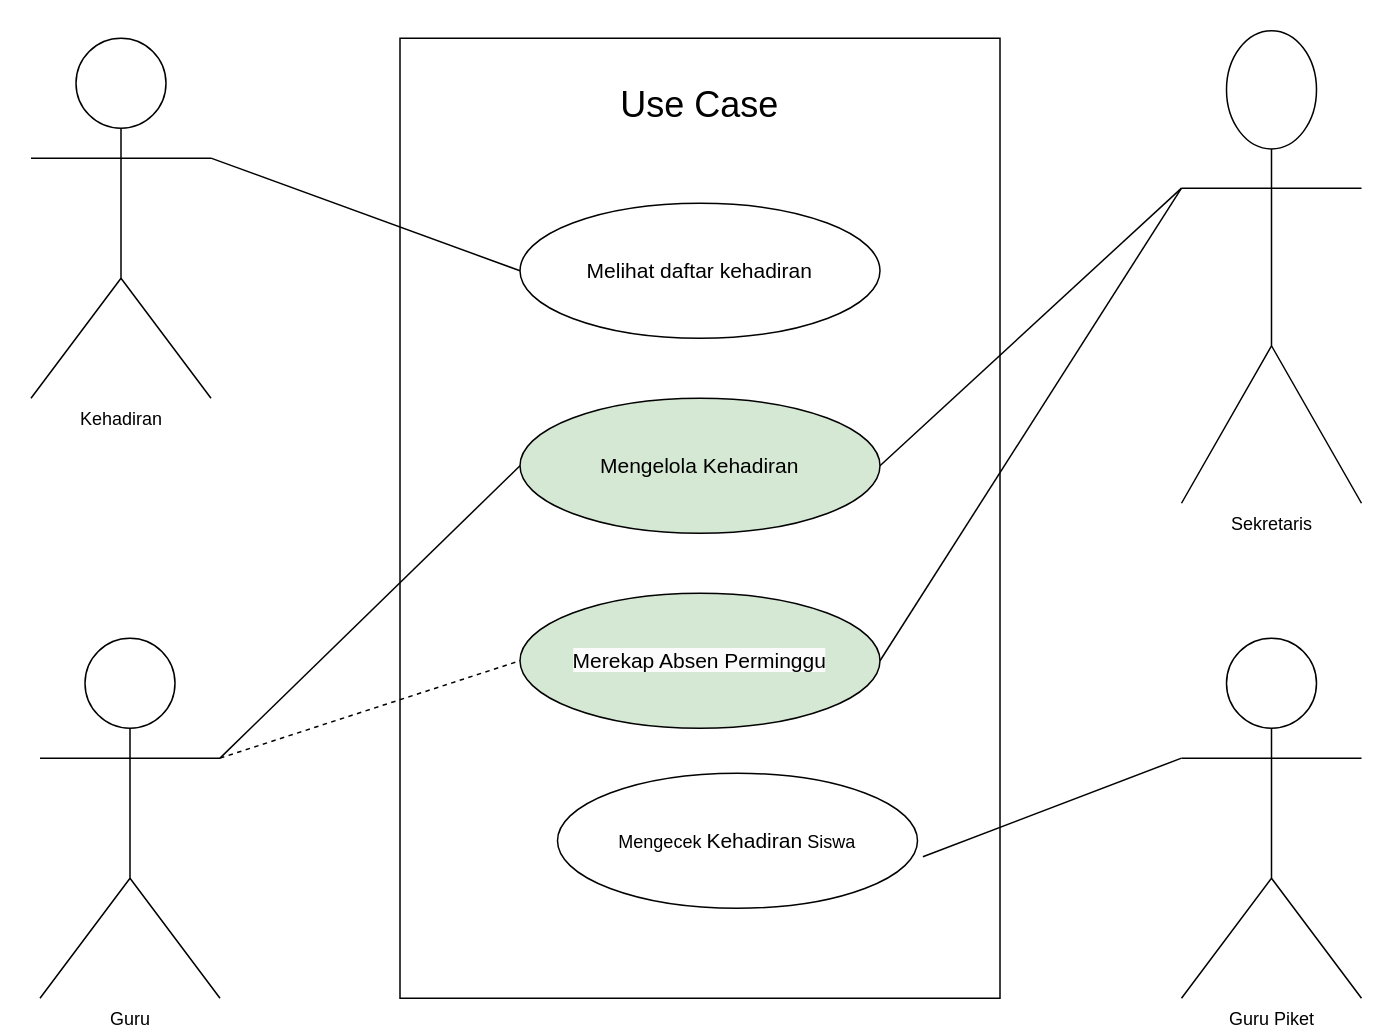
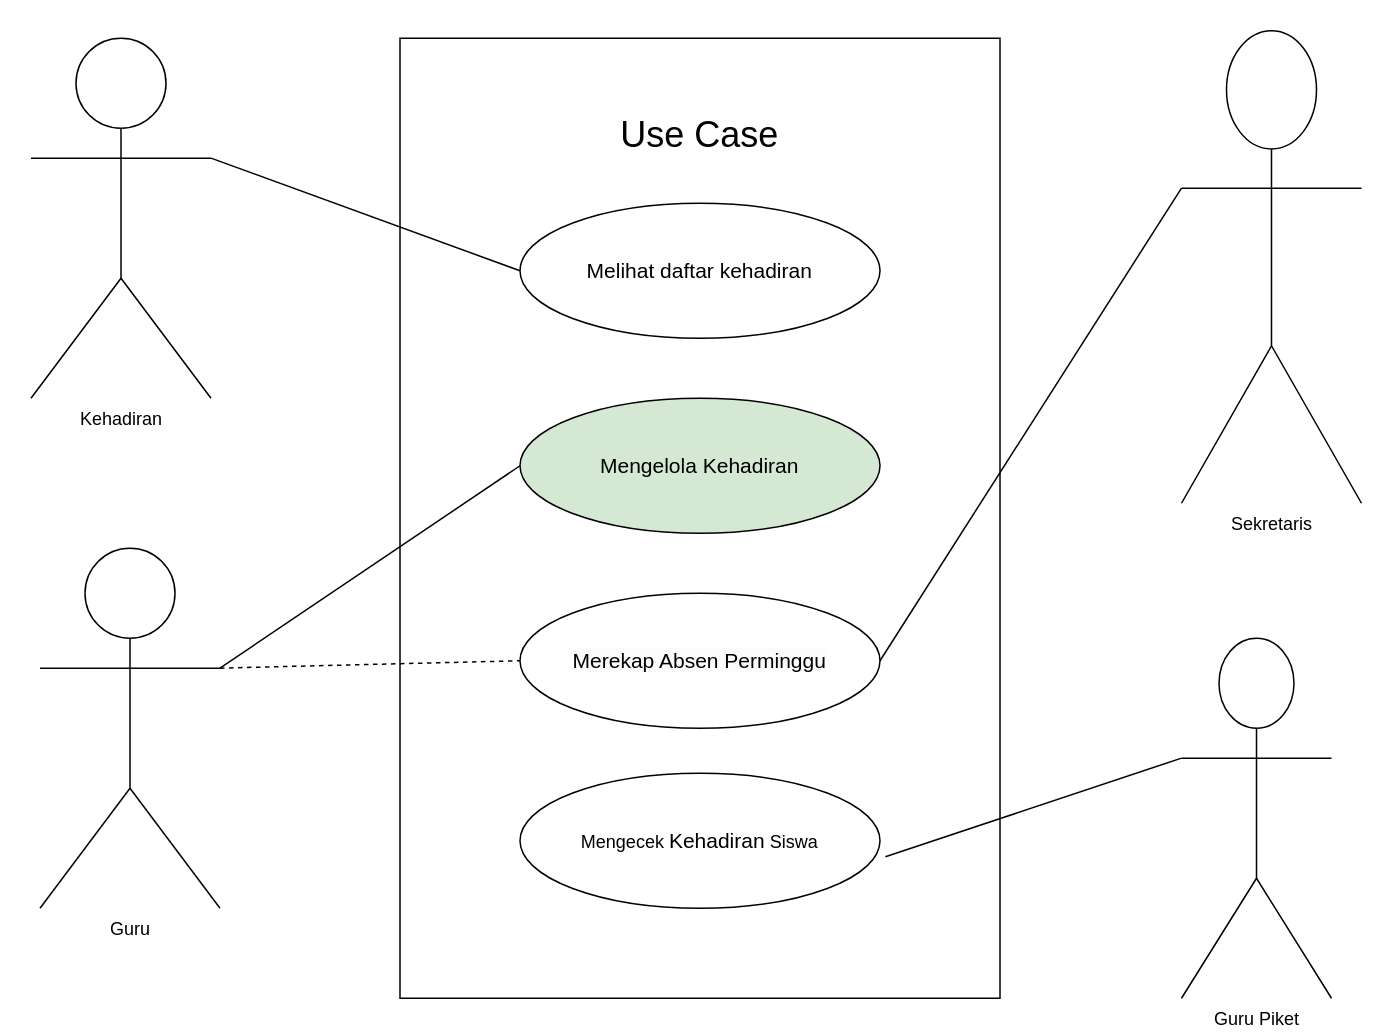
(700, 106) -> (700, 136)
(1026, 331) -> none
(700, 661) -> (700, 661)
(130, 818) -> (130, 728)
(1271, 818) -> (1256, 818)
(737, 841) -> (700, 841)
